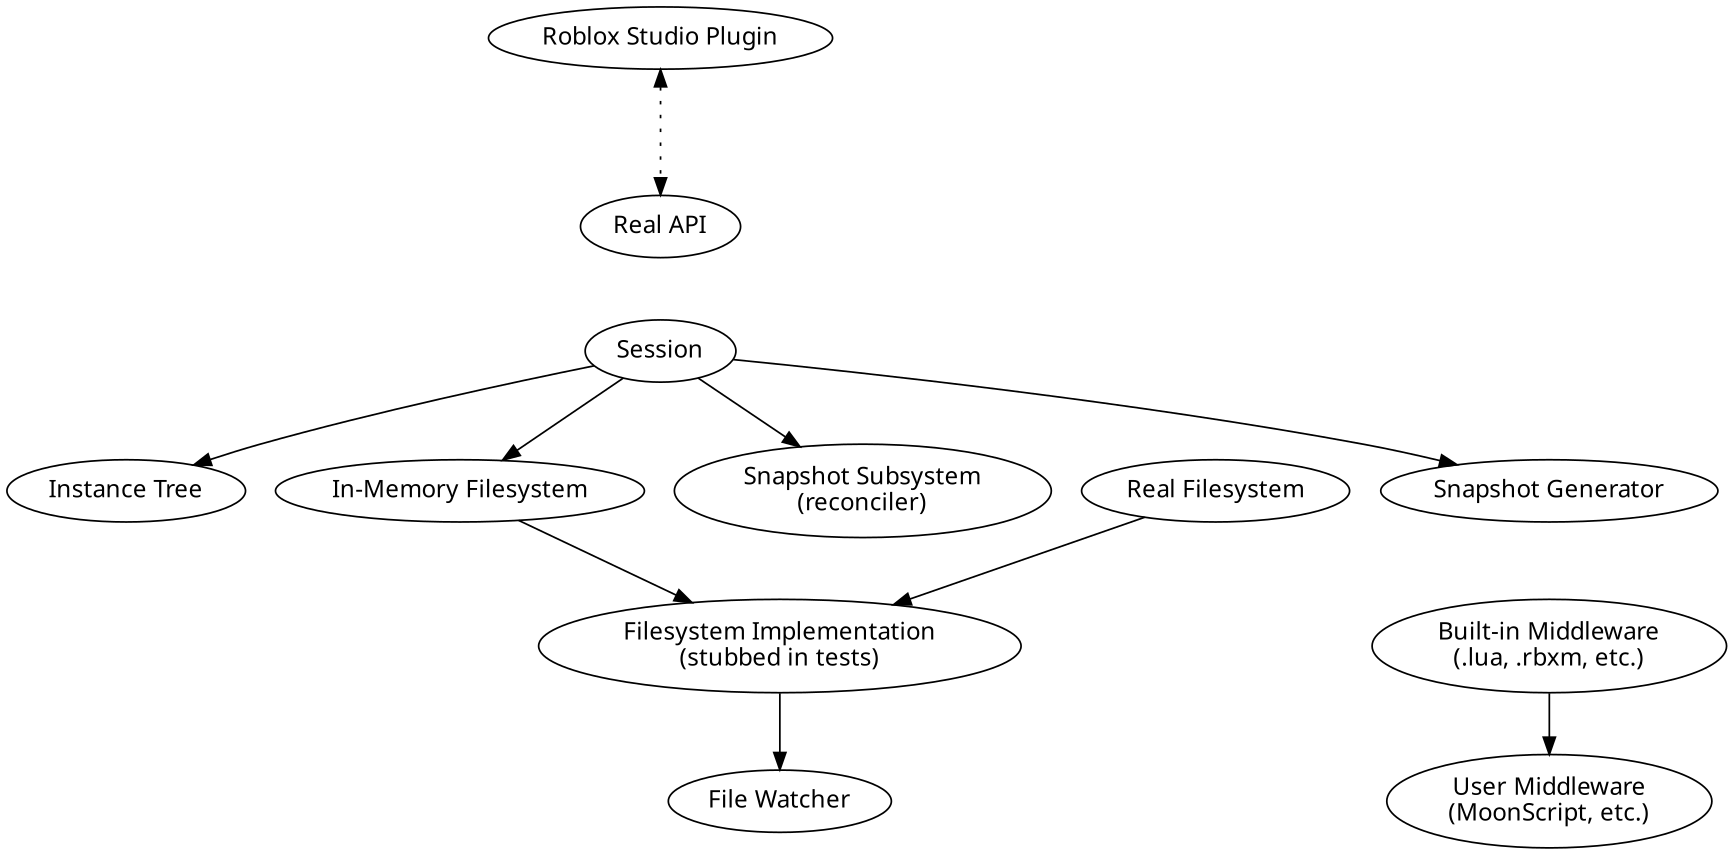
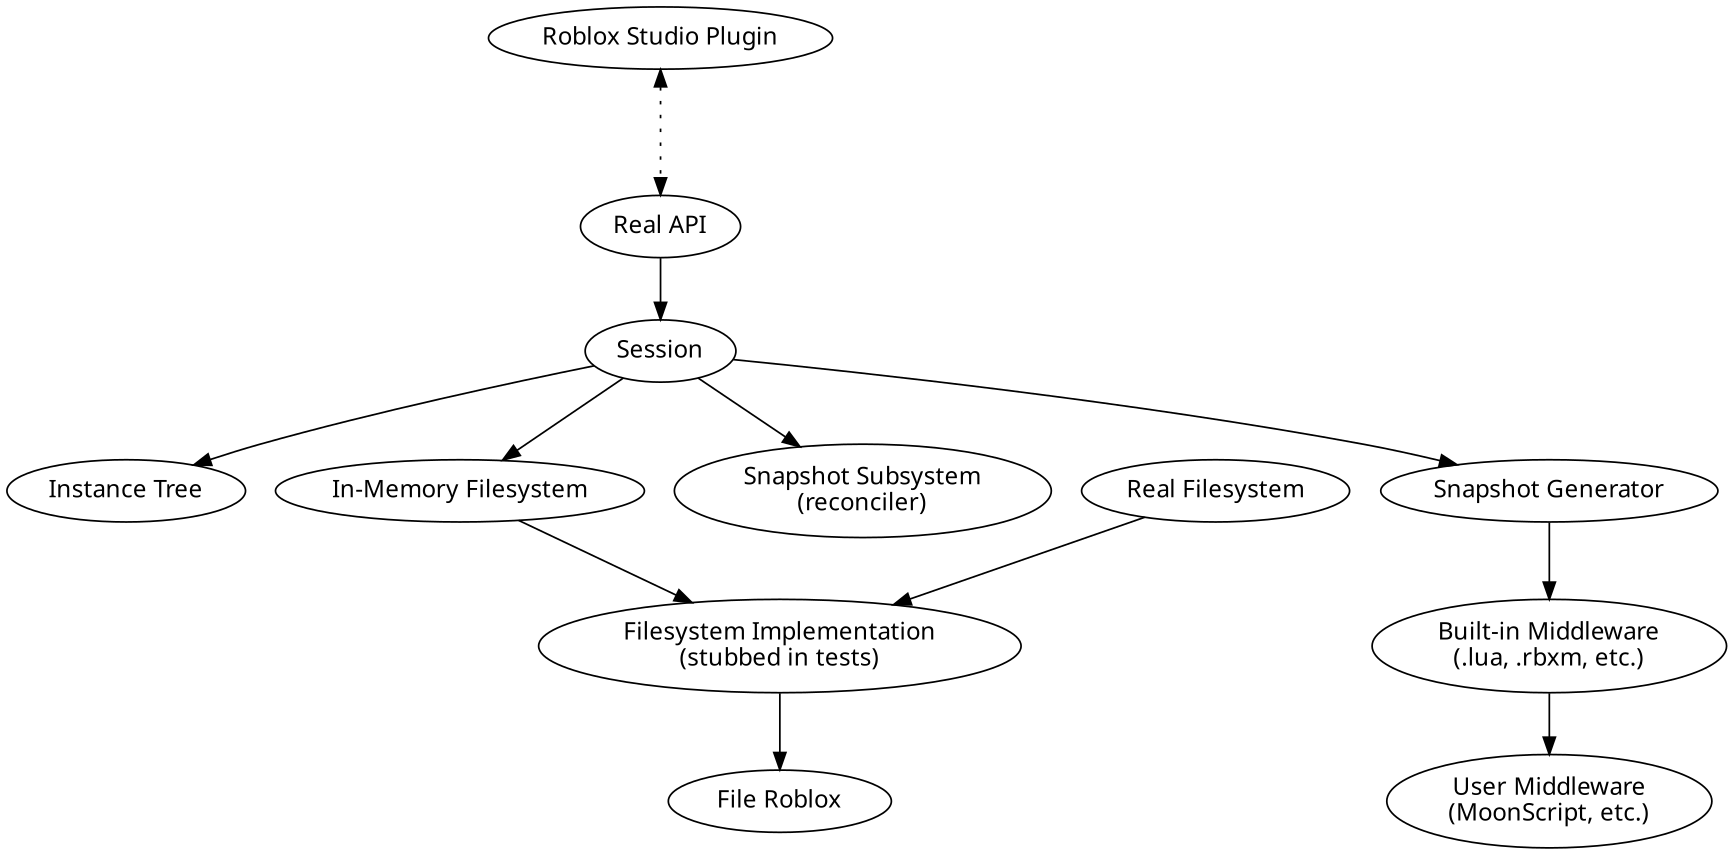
none -> (661, 280)
none -> (1549, 552)
(780, 801) -> (780, 801)
